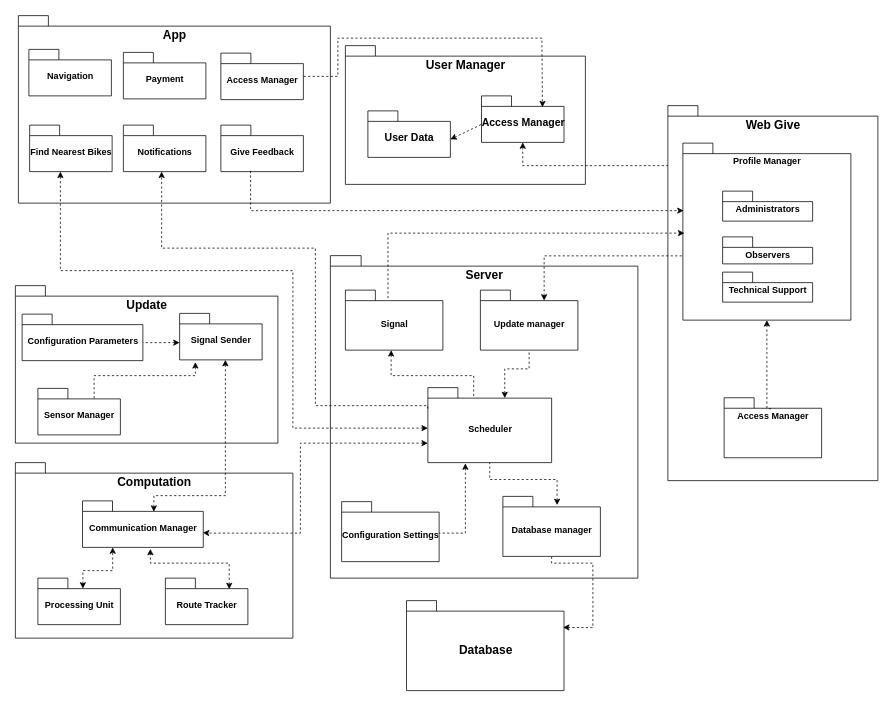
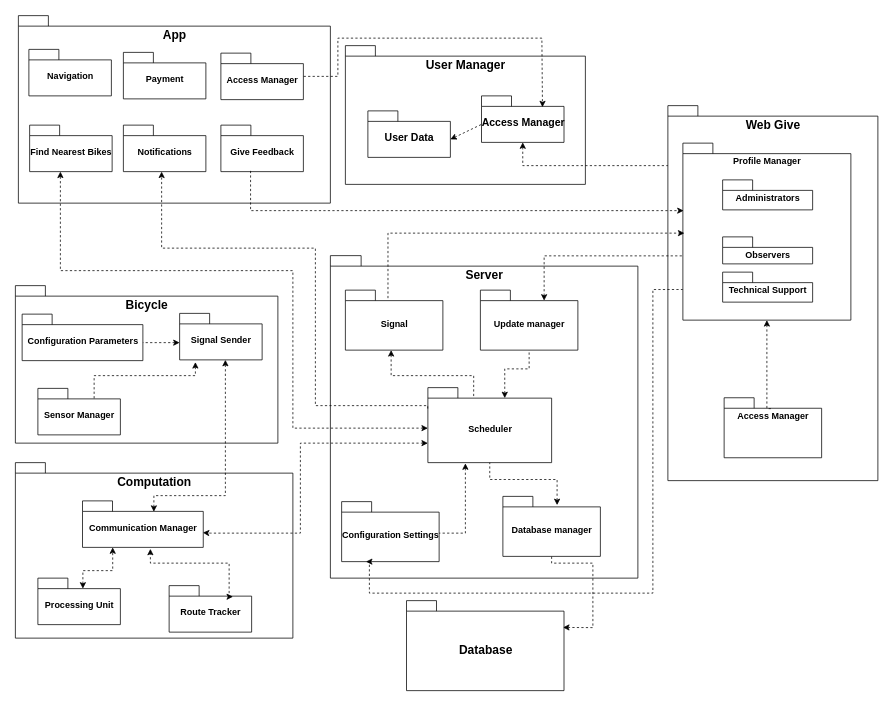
(768, 206) -> (768, 195)
(147, 305) -> (147, 305)
none -> (369, 578)
(207, 601) -> (210, 609)
